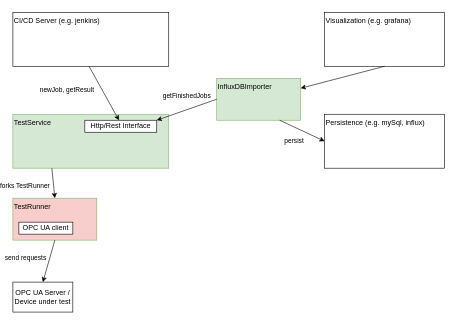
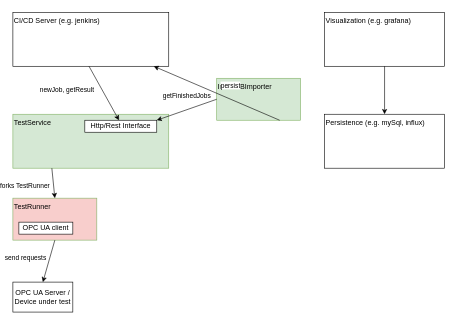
(345, 77) -> (385, 88)
(300, 130) -> (219, 94)
